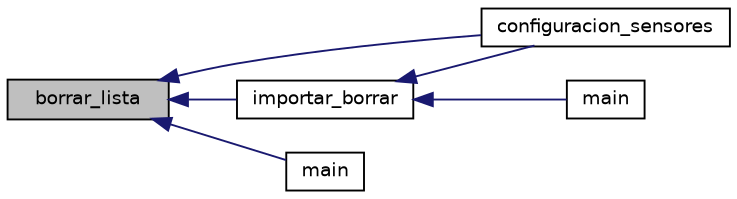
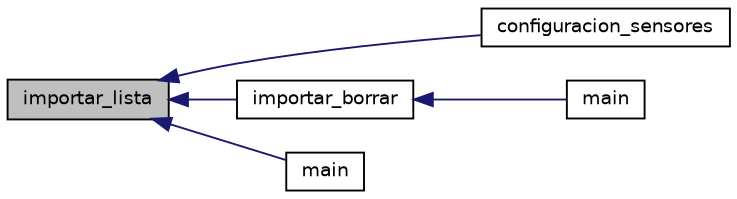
(475, 61) -> none
(88, 100) -> (88, 100)
